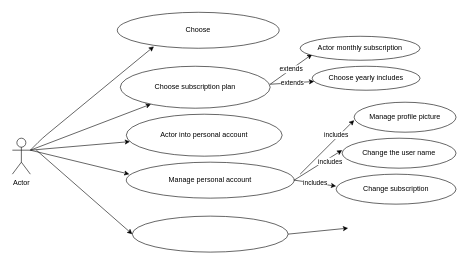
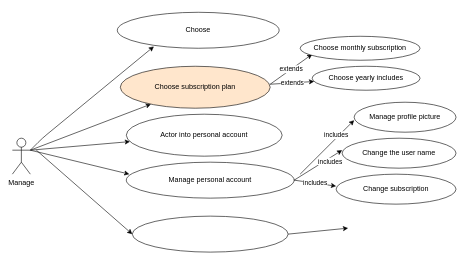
(360, 48) -> (360, 48)
(195, 87) -> (195, 87)
(22, 183) -> (22, 183)
